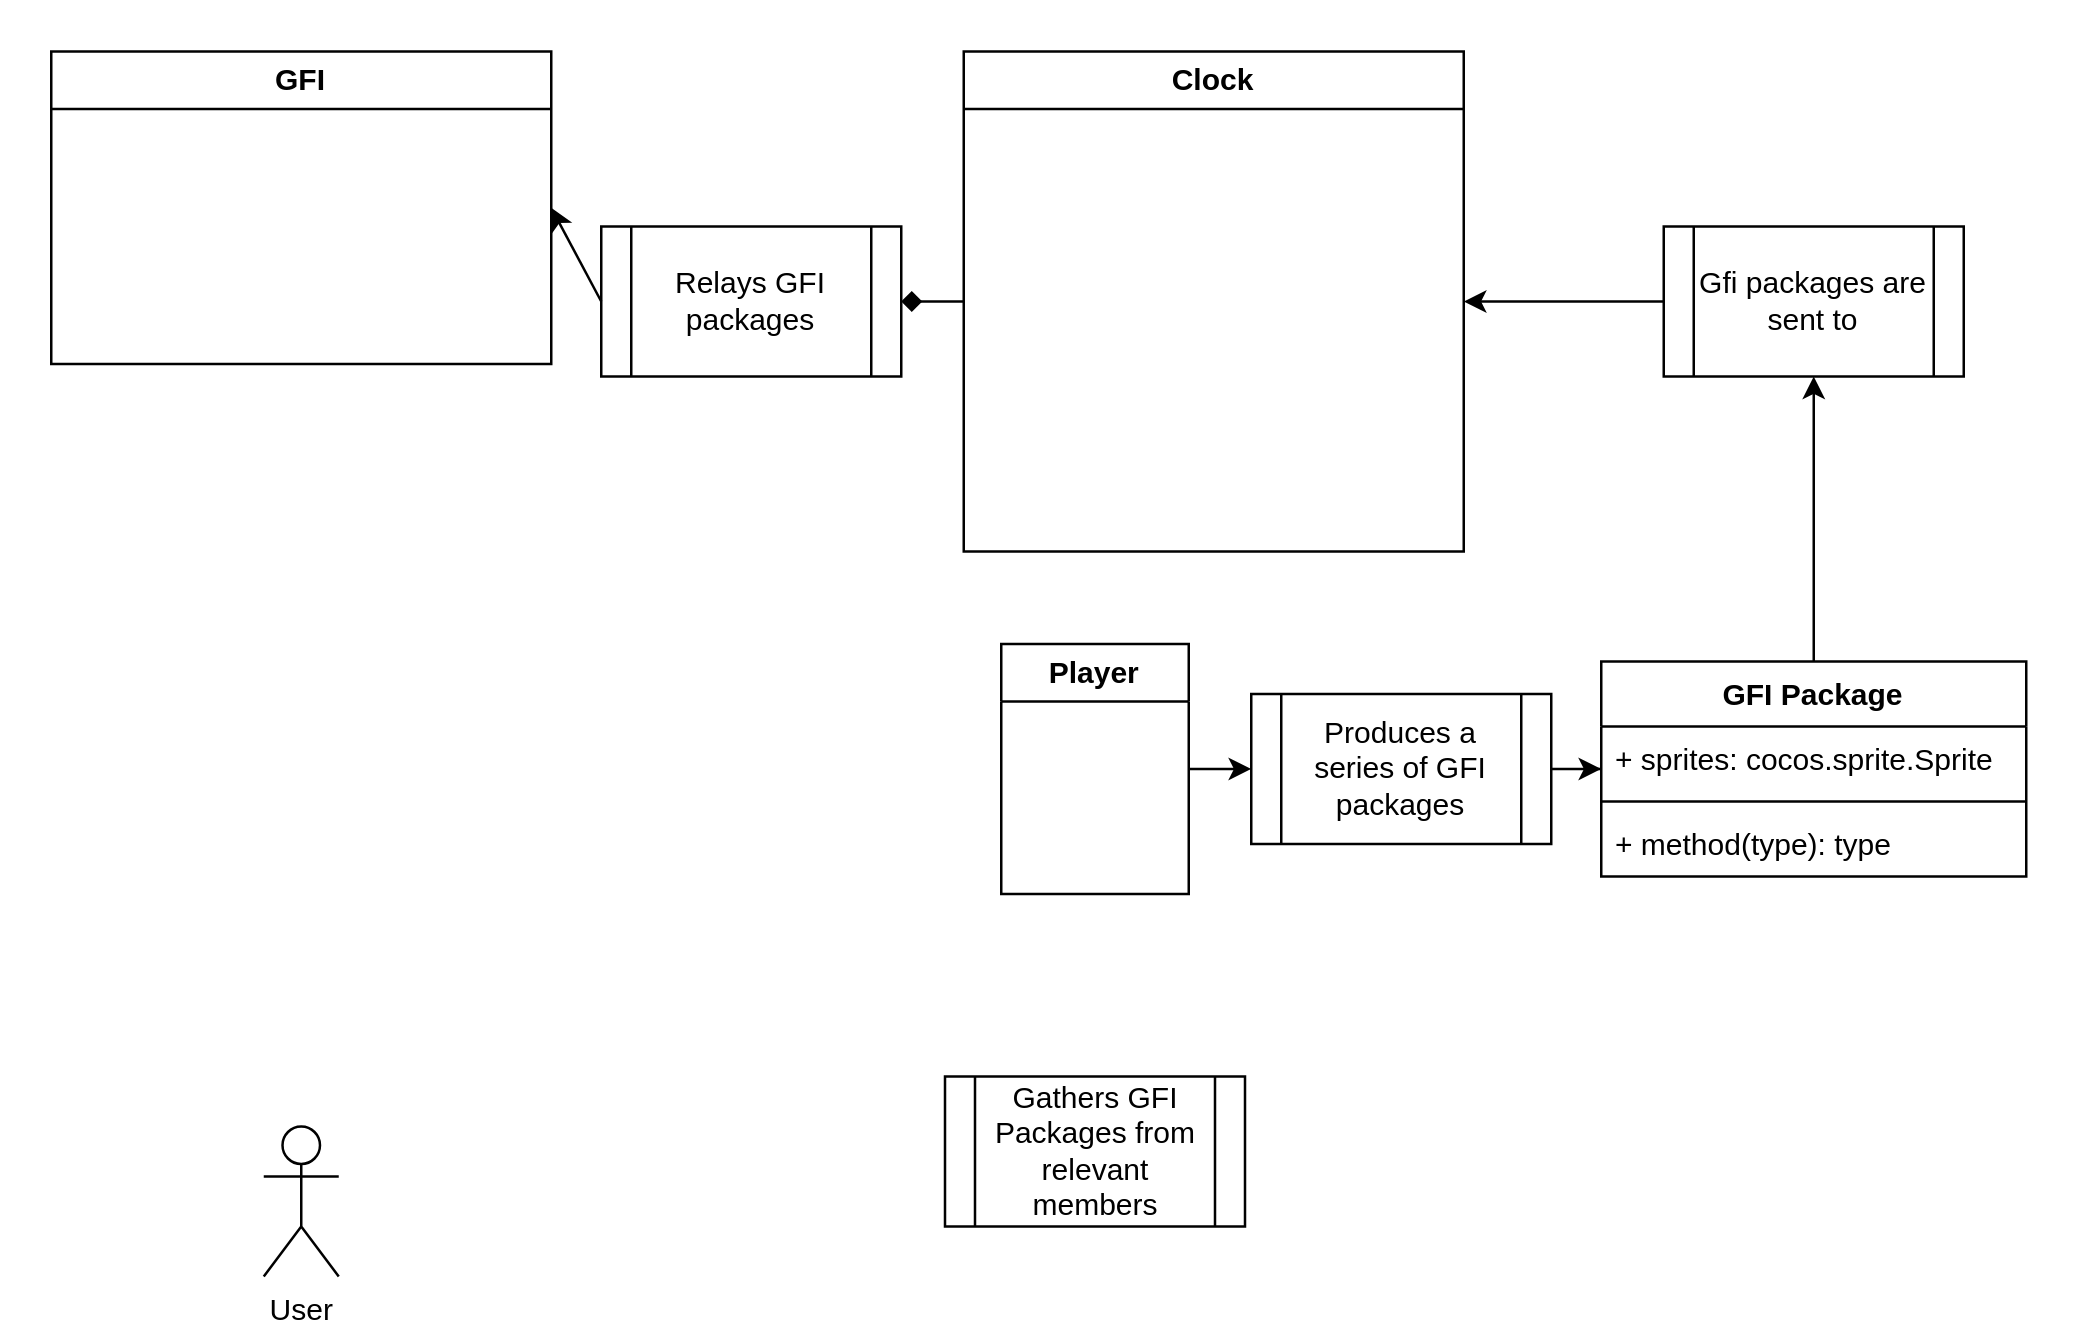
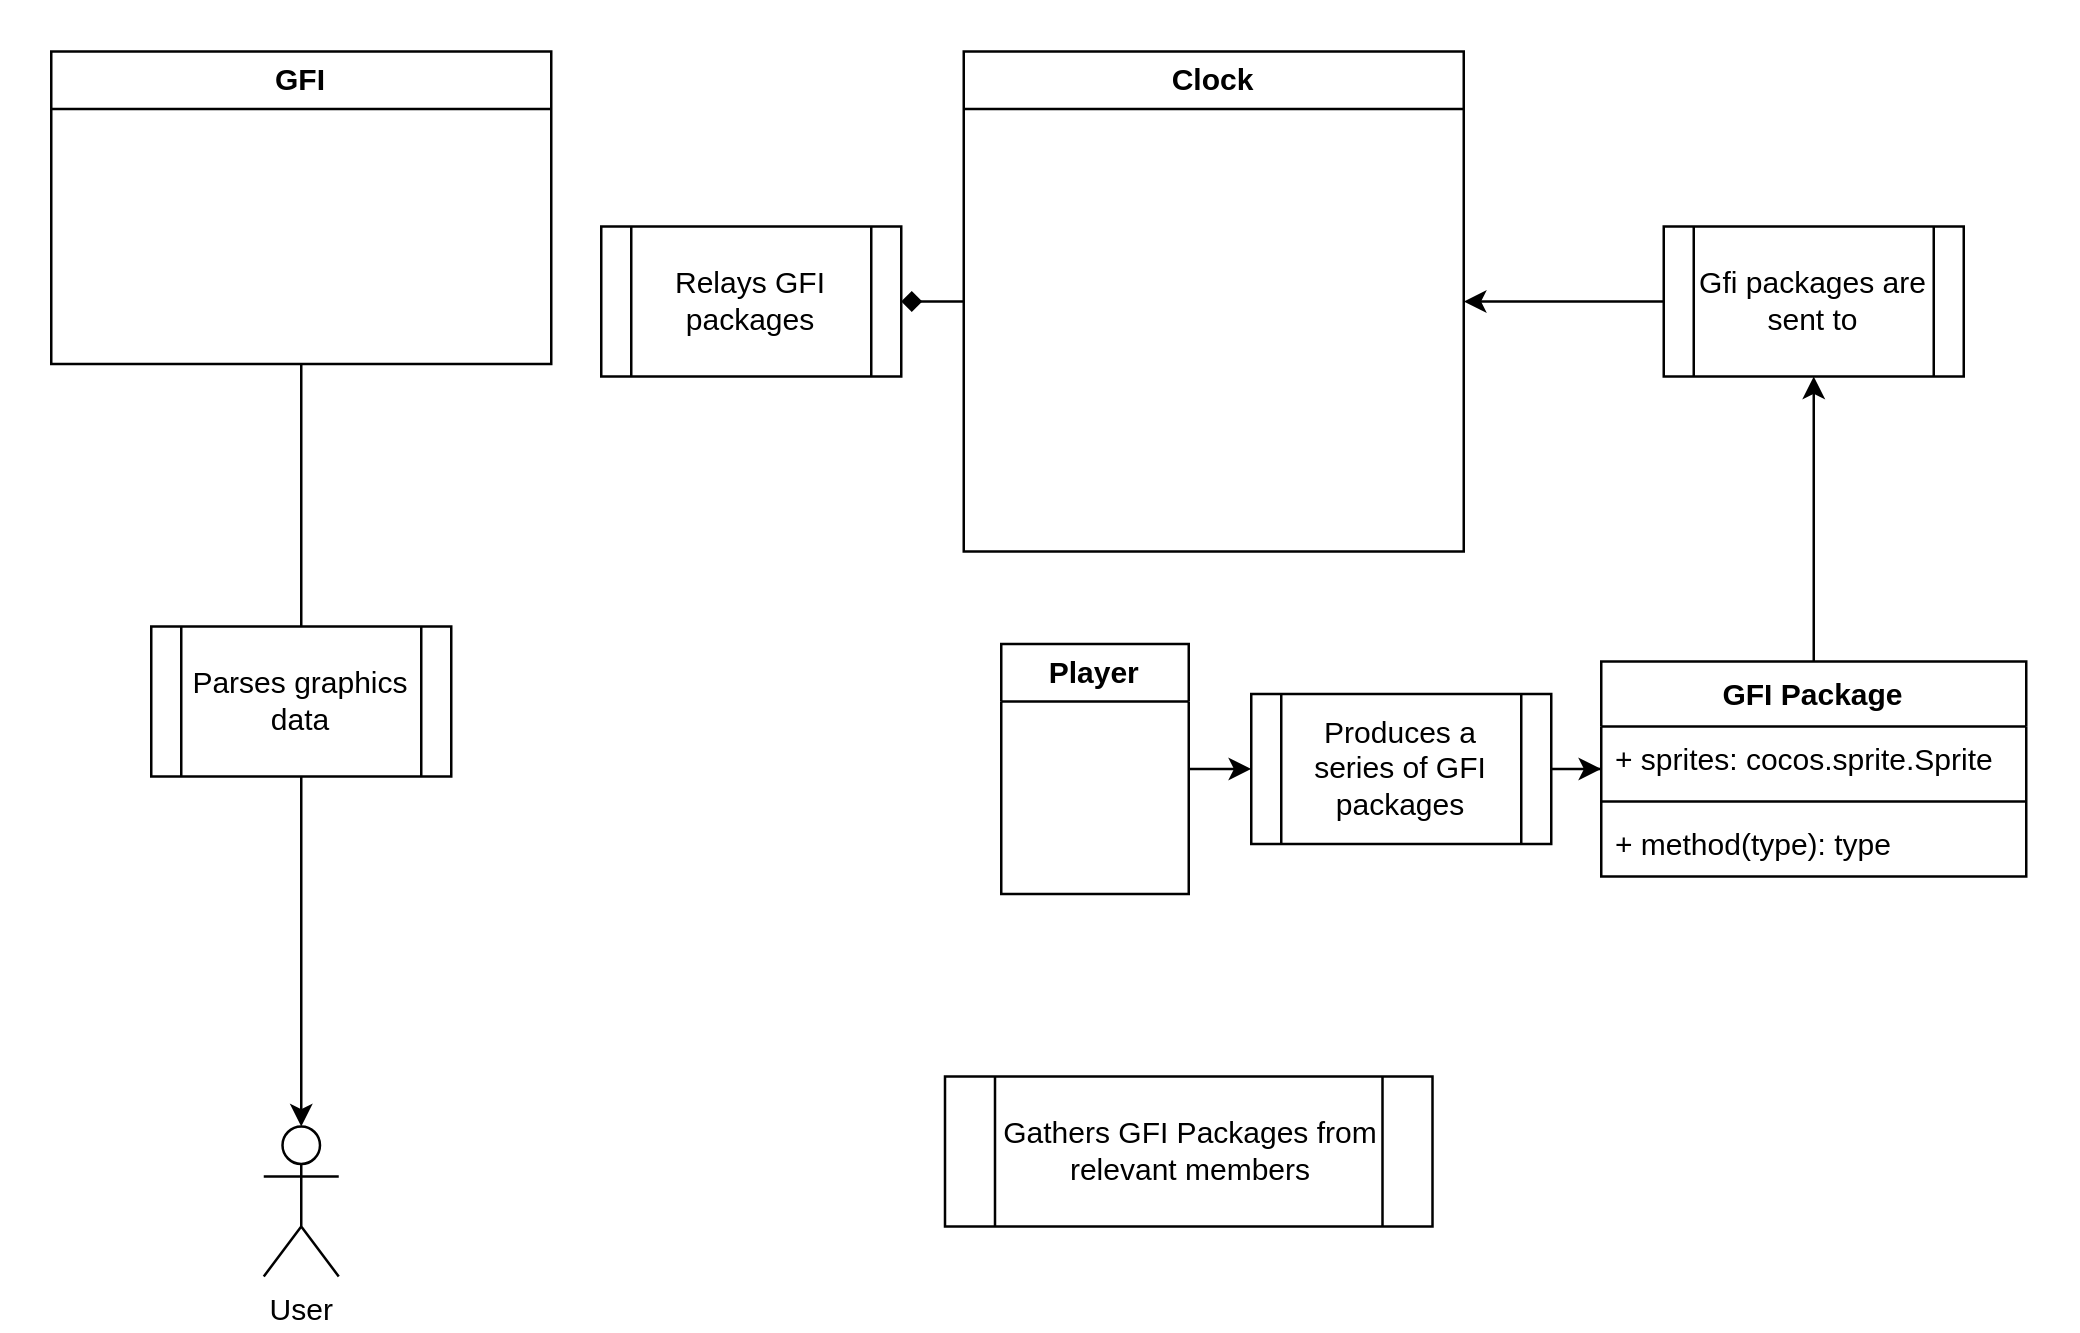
(580, 261) -> none
none -> (301, 701)
none -> (301, 941)
(1095, 1151) -> (1189, 1151)
